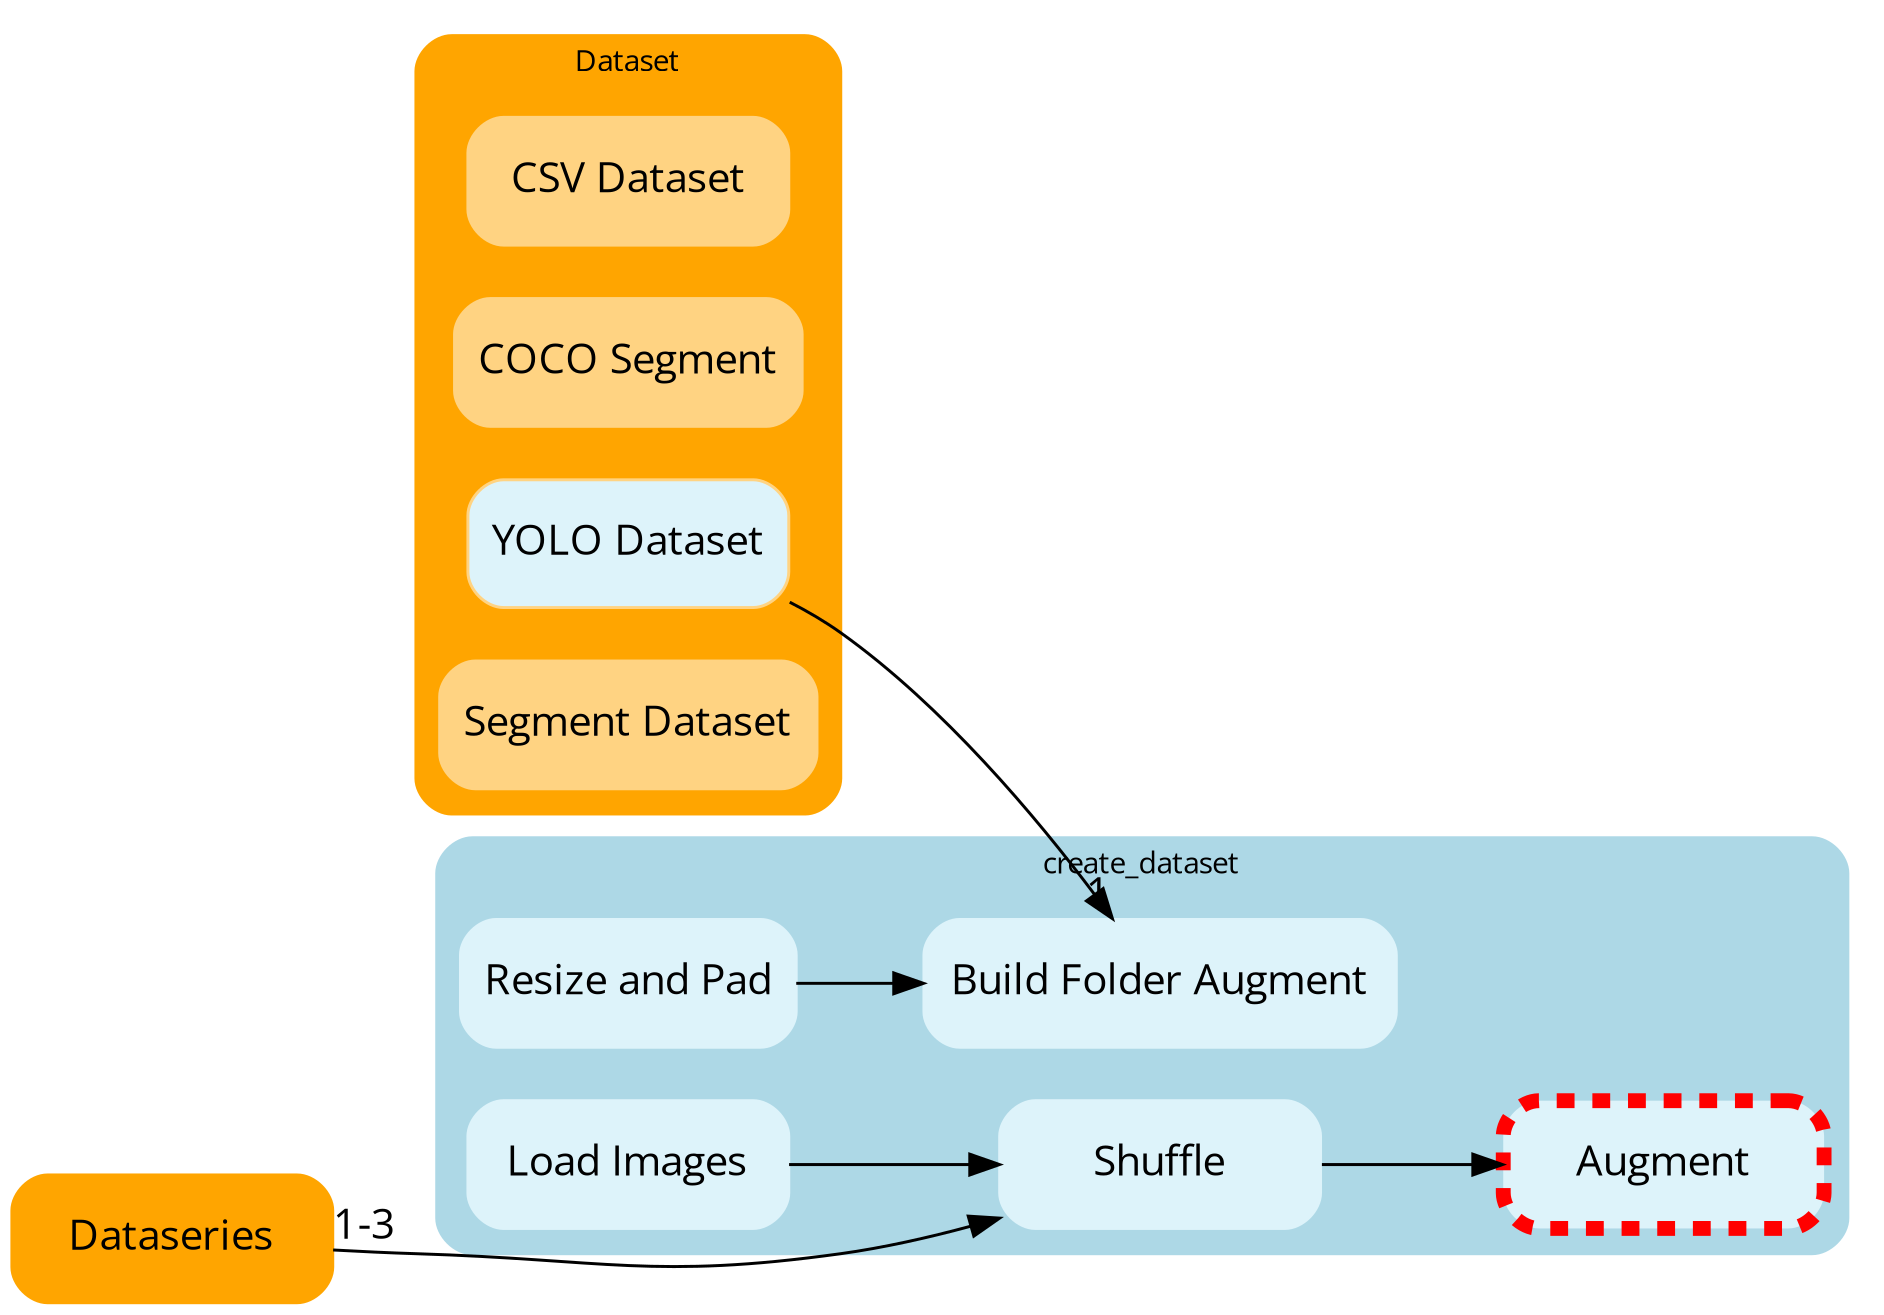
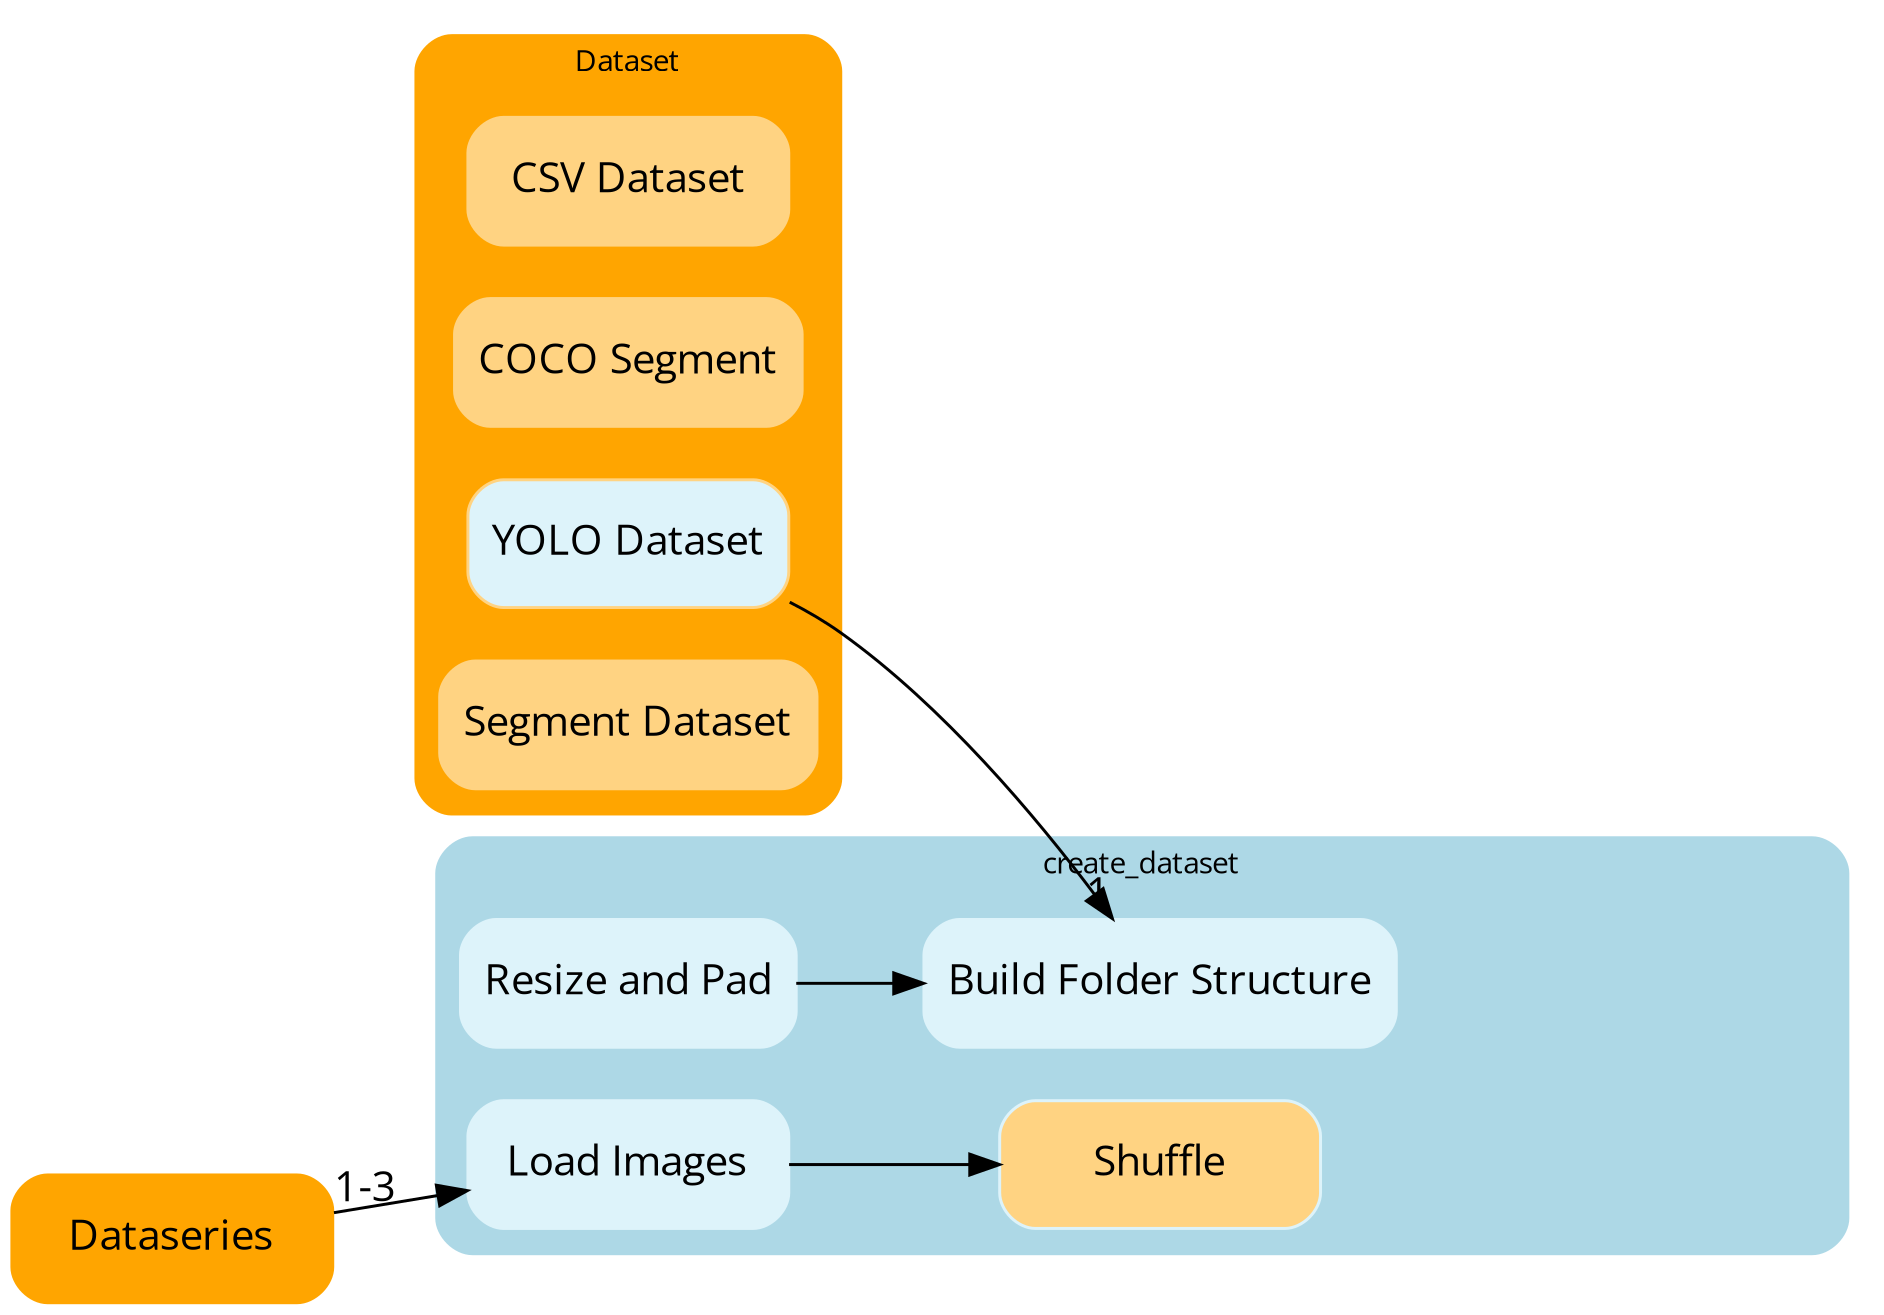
(1160, 983) -> (1160, 983)
(1160, 1165) -> (1160, 1165)
(1664, 1165) -> none
(654, 1266) -> (386, 1204)
